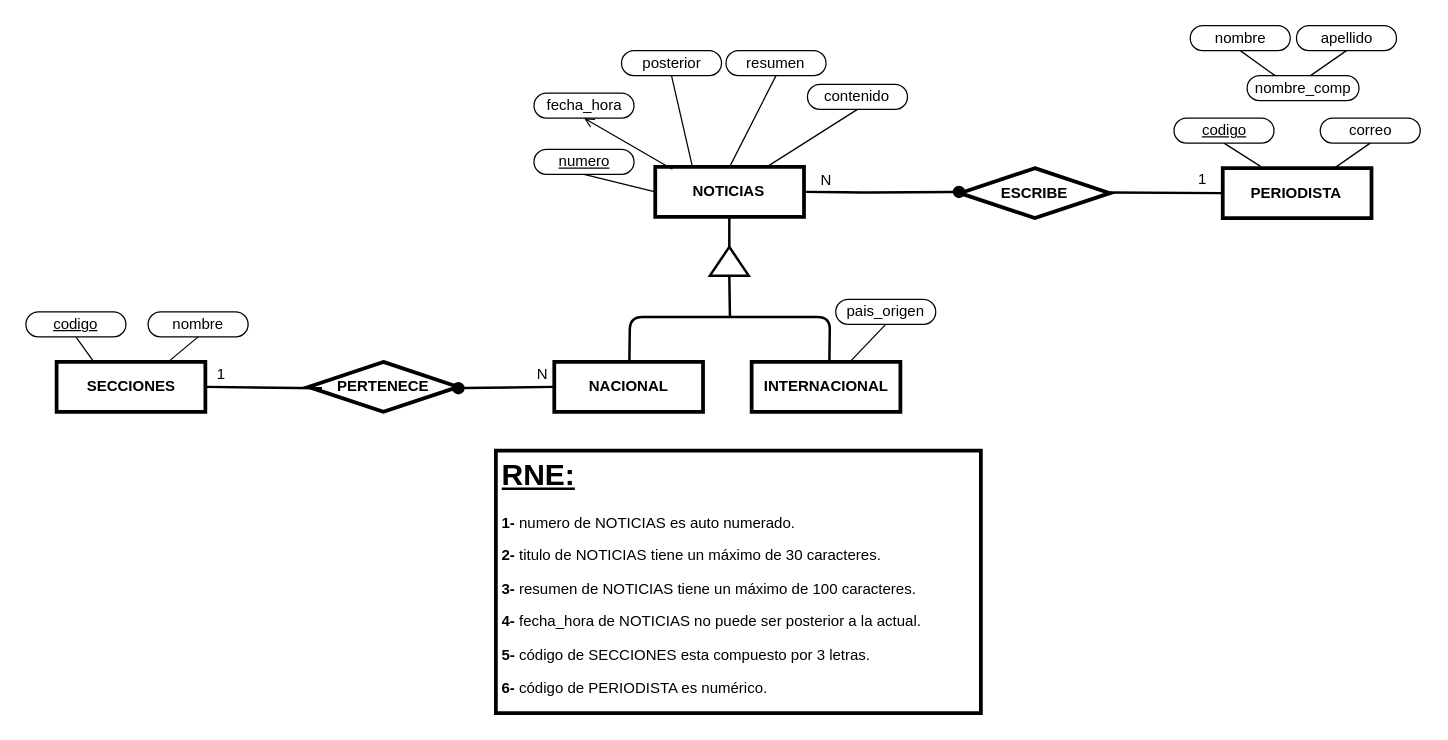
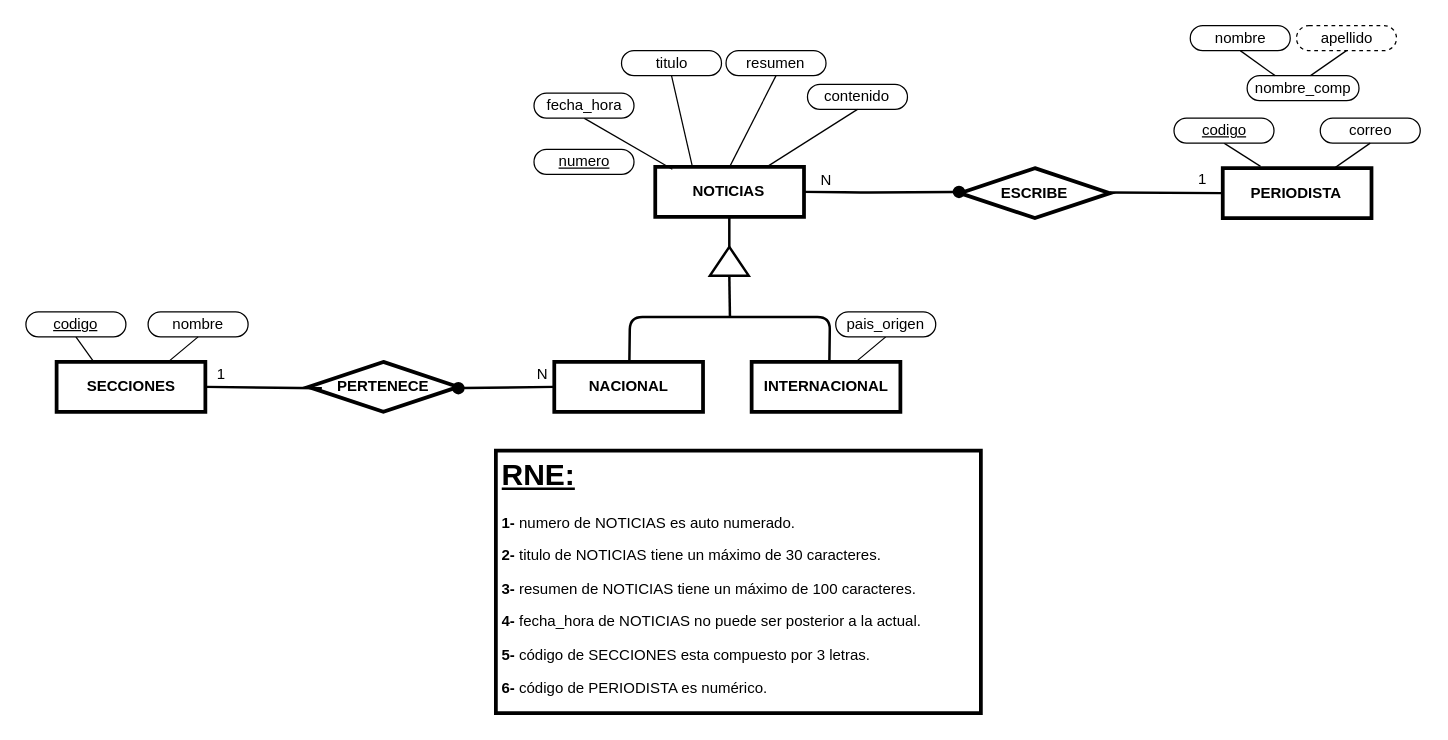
(1346, 38) -> (1346, 38)
(672, 63) -> (672, 63)
(589, 121) -> (587, 120)
(619, 183) -> none
(885, 312) -> (885, 324)
